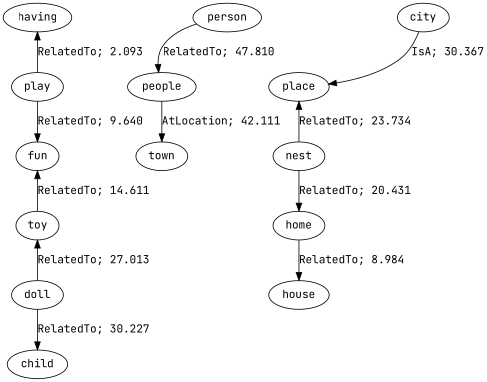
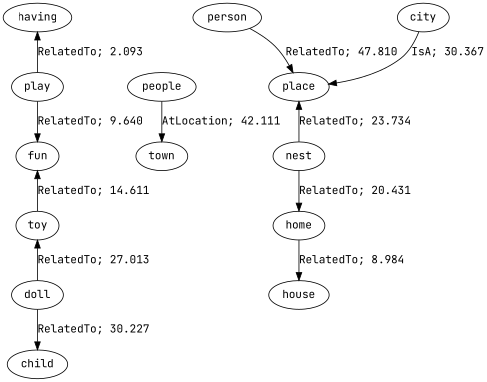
(170, 38) -> (272, 44)
